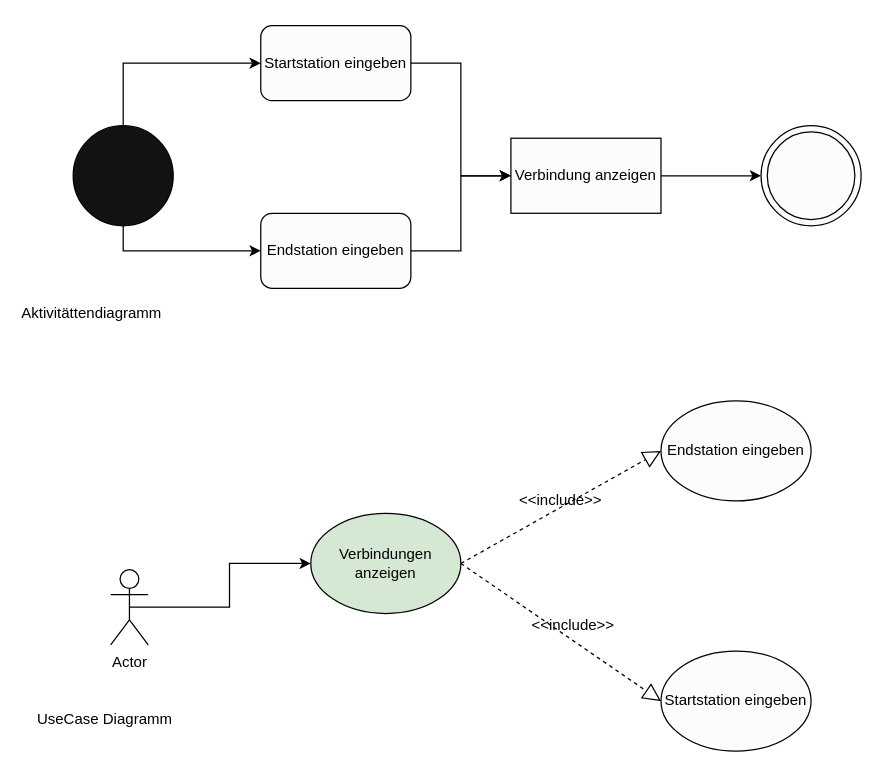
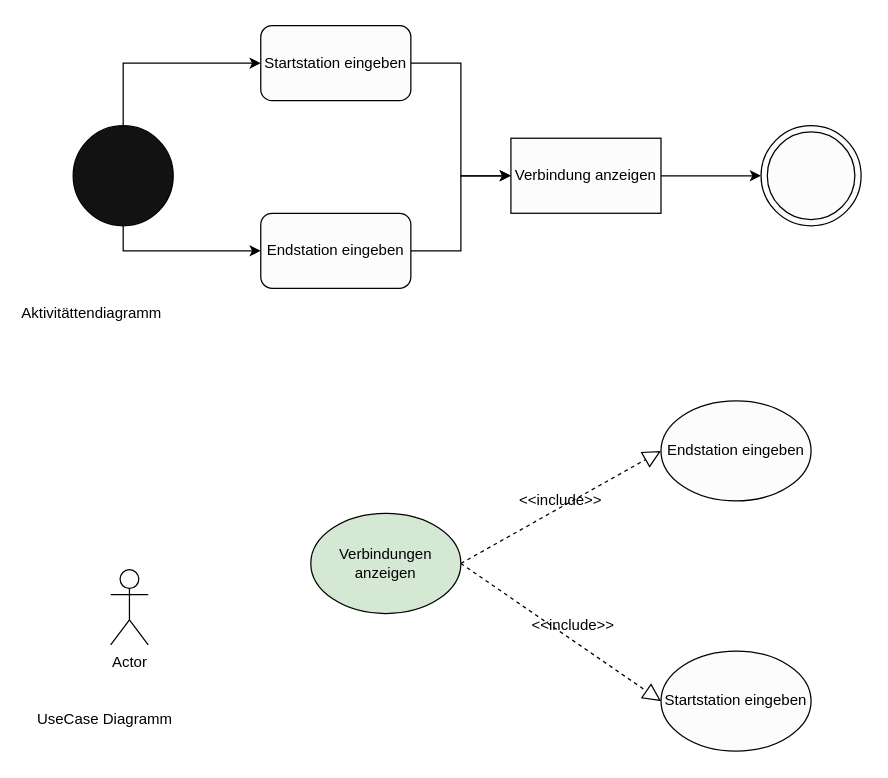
(229, 598) -> none
